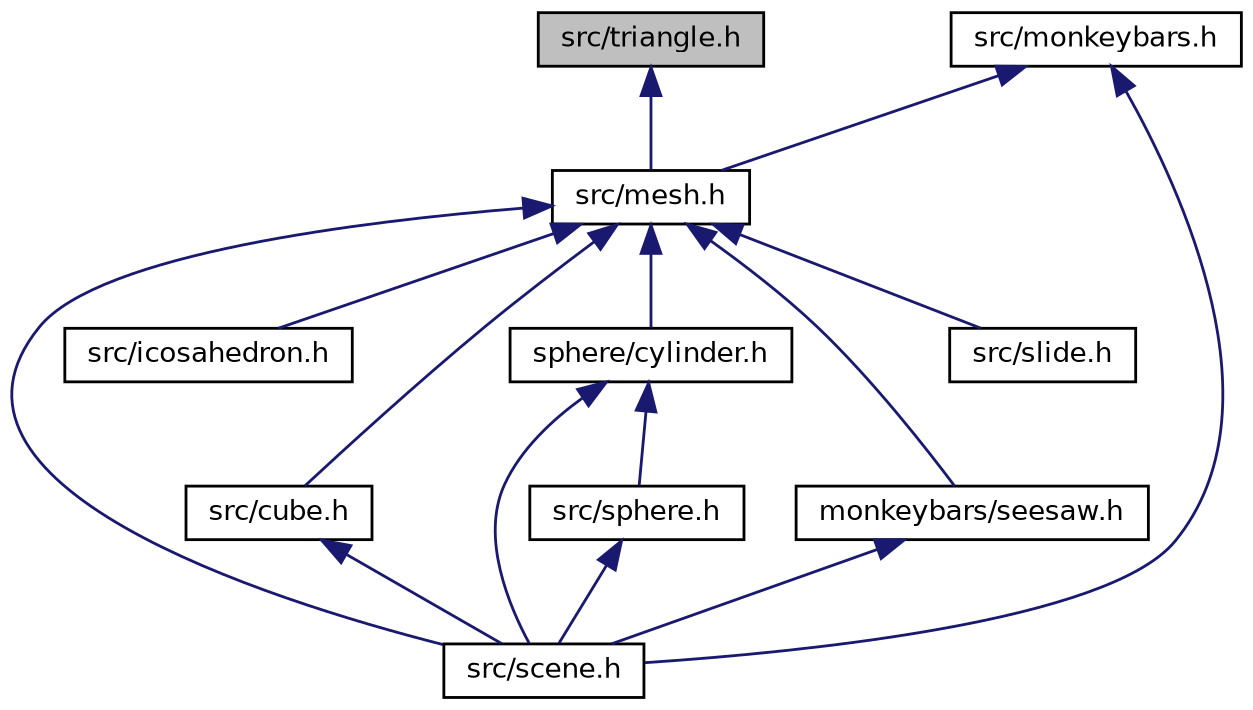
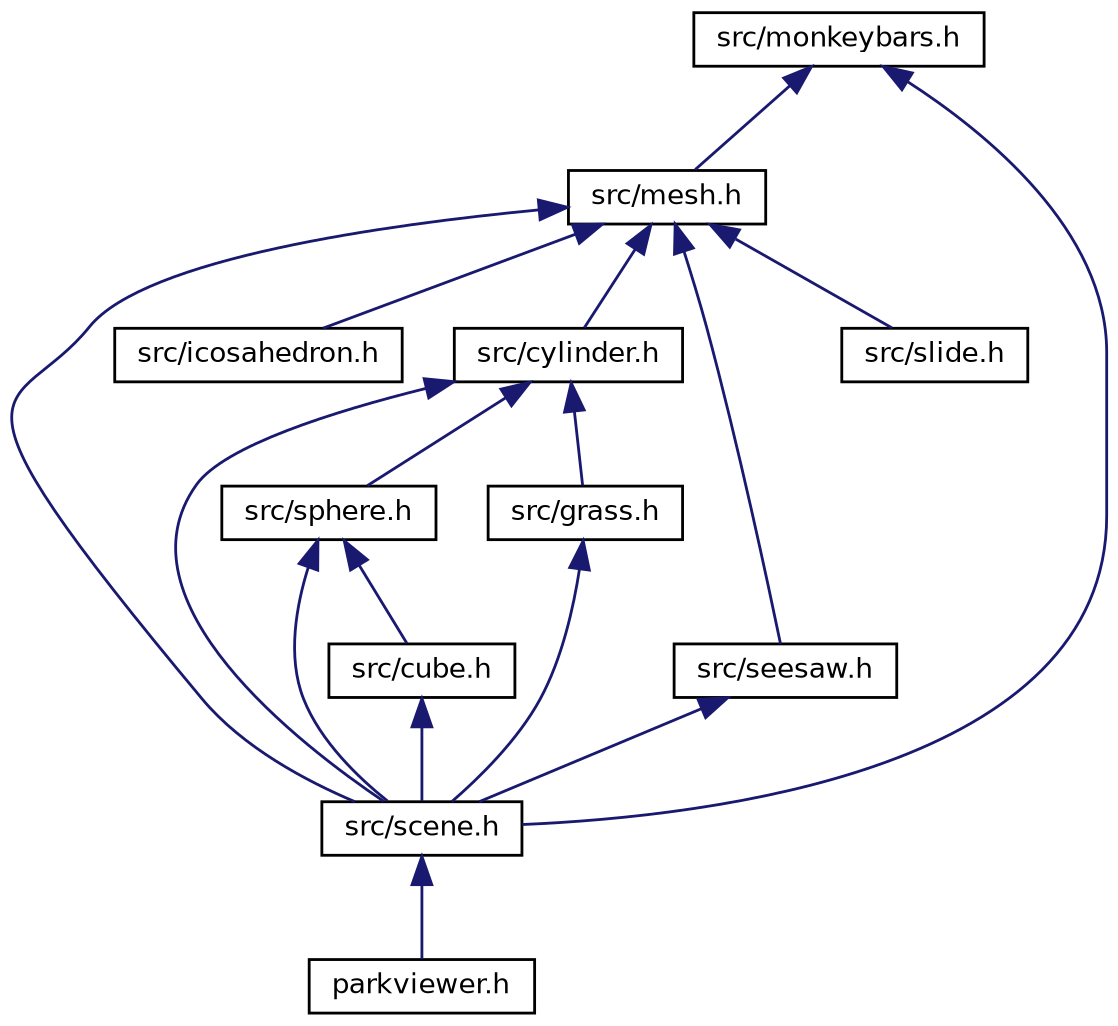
(651, 39) -> none
(651, 355) -> (568, 355)
(446, 359) -> (383, 604)
none -> (585, 513)
(972, 513) -> (785, 671)
none -> (422, 986)
